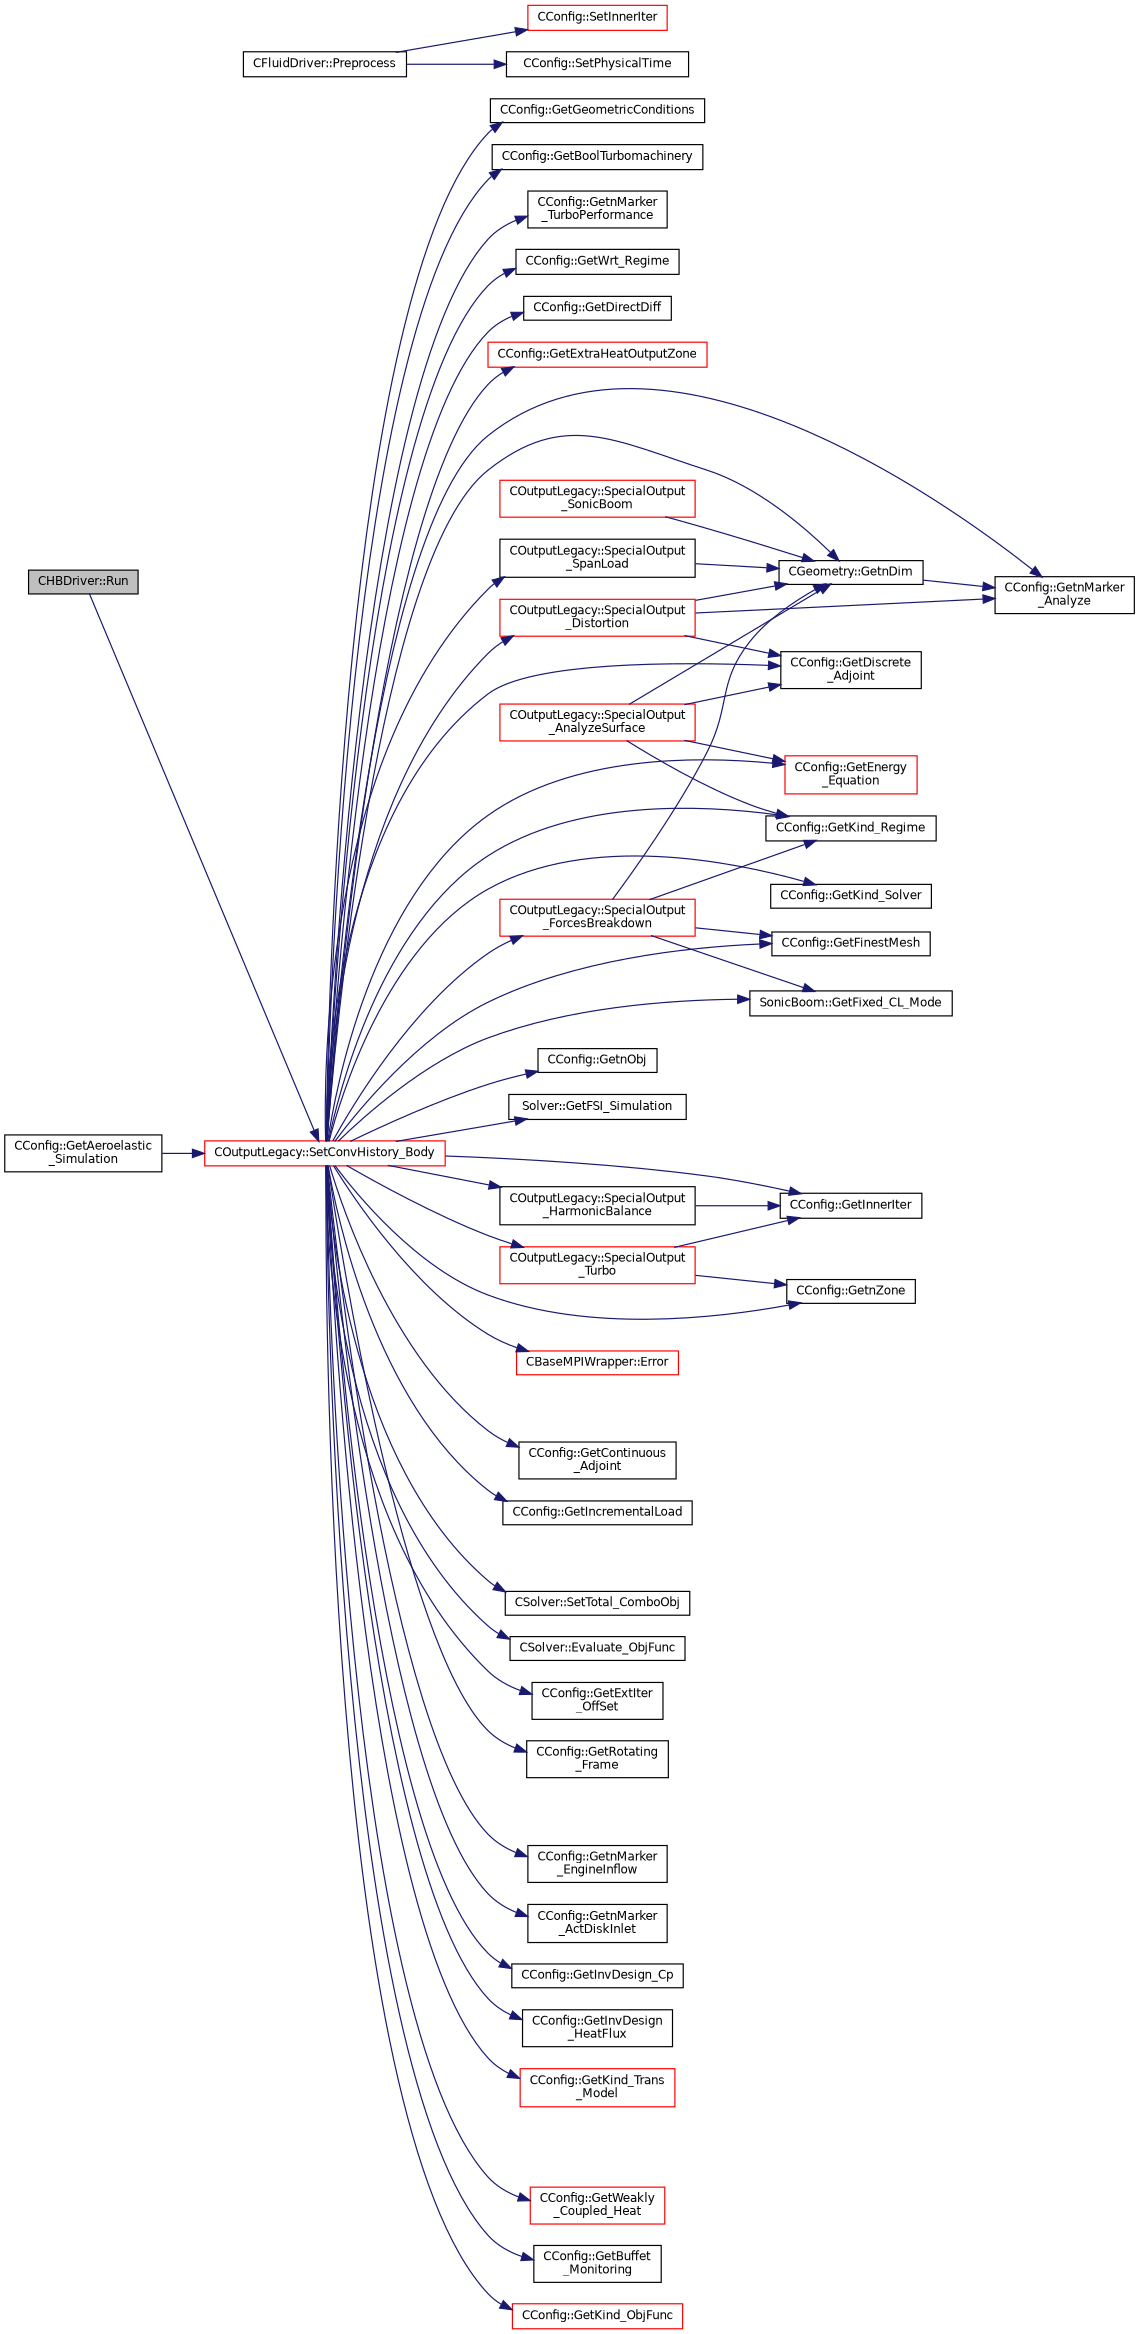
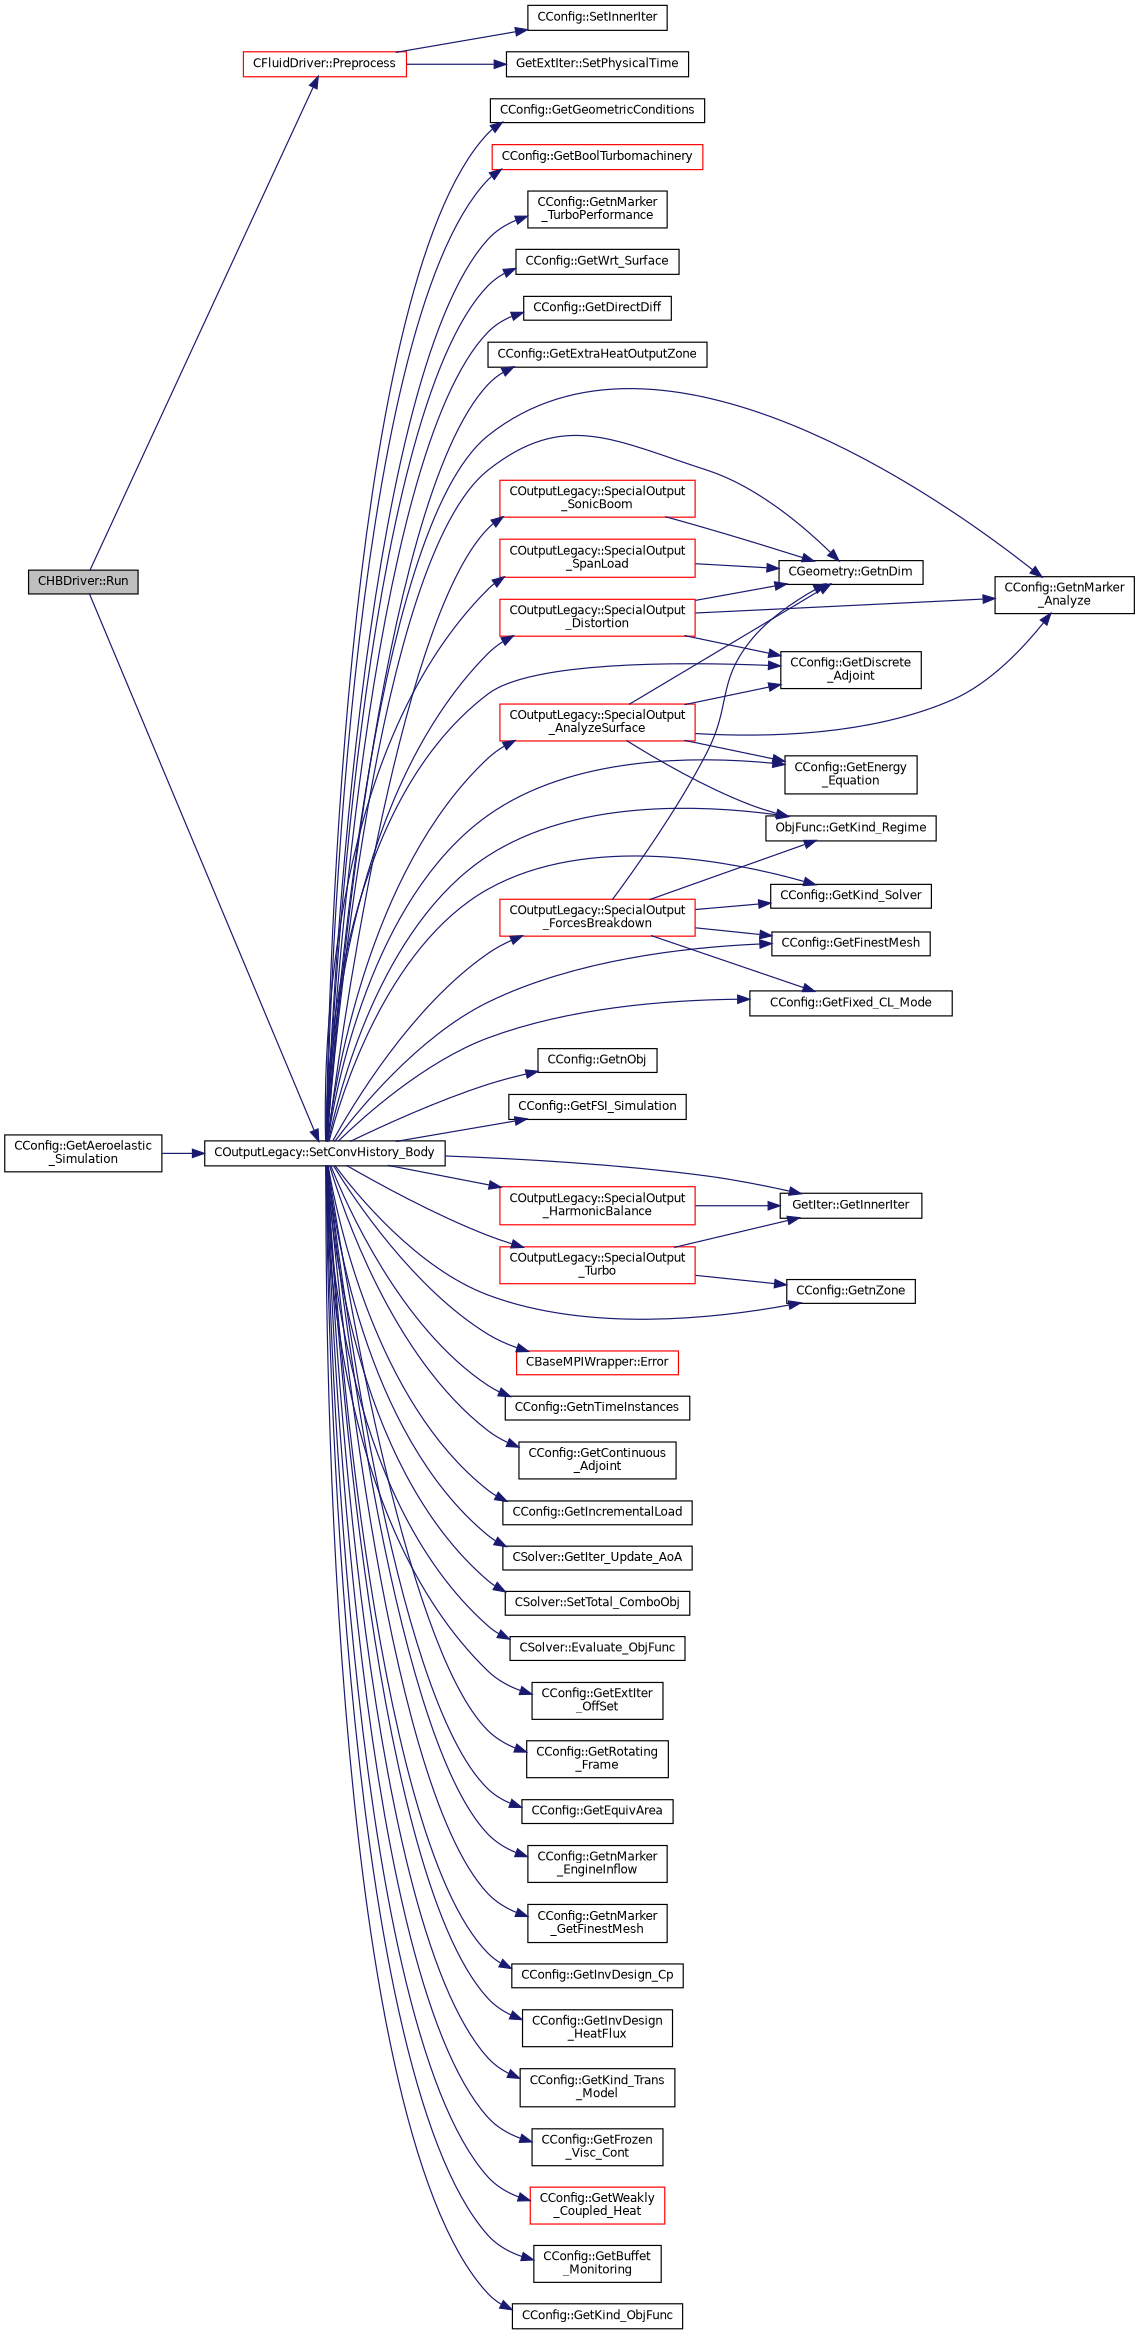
(598, 18) -> (598, 18)
(325, 64) -> (325, 64)
(598, 64) -> (598, 64)
(598, 157) -> (598, 157)
(598, 262) -> (598, 262)
none -> (202, 329)
(598, 355) -> (598, 355)
(598, 558) -> (598, 558)
(953, 583) -> (885, 721)
(851, 775) -> (851, 775)
none -> (388, 791)
(851, 828) -> (851, 828)
none -> (727, 907)
none -> (381, 927)
(851, 1003) -> (851, 1003)
(598, 1107) -> (598, 1107)
(325, 1153) -> (325, 1153)
(598, 1206) -> (598, 1206)
(851, 1206) -> (851, 1206)
none -> (598, 1408)
none -> (598, 1558)
none -> (598, 1812)
(598, 1923) -> (598, 1923)
(598, 2088) -> (598, 2088)
none -> (598, 2147)
(598, 2316) -> (598, 2316)
